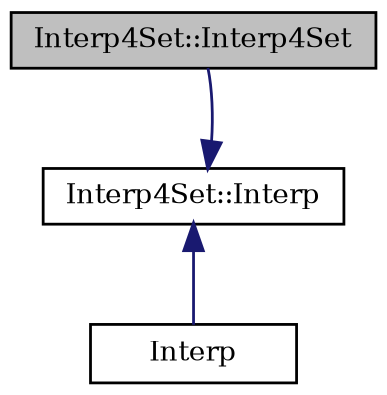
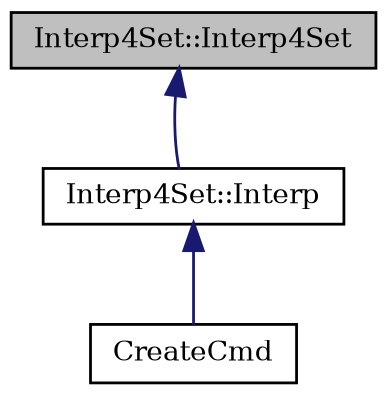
(212, 105) -> (175, 133)
(194, 354) -> (194, 354)
